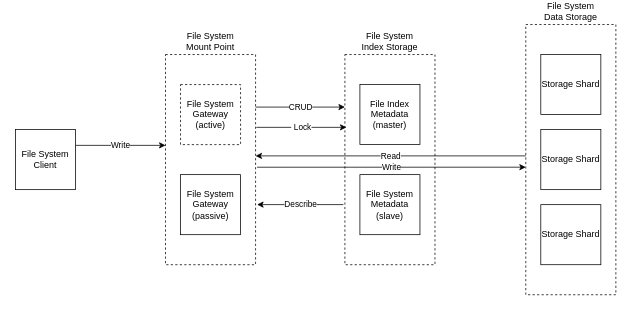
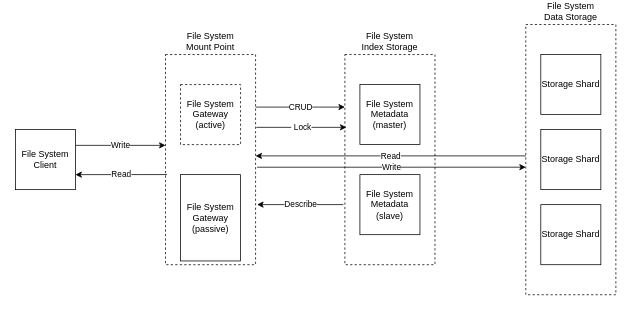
(390, 114) -> (390, 114)
none -> (124, 174)
(210, 204) -> (210, 218)
